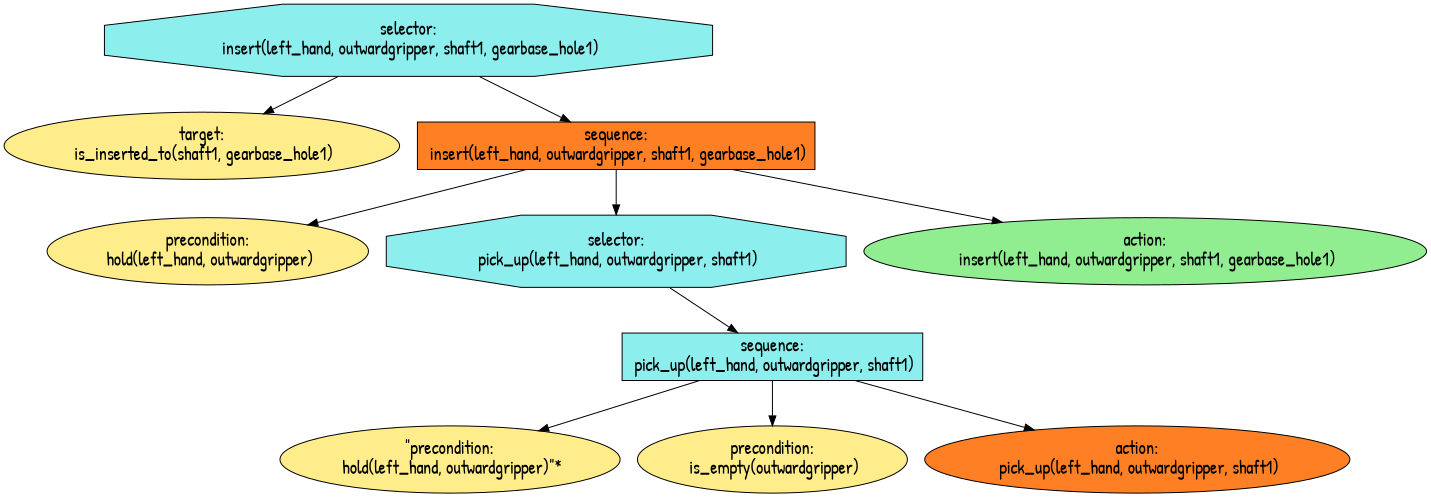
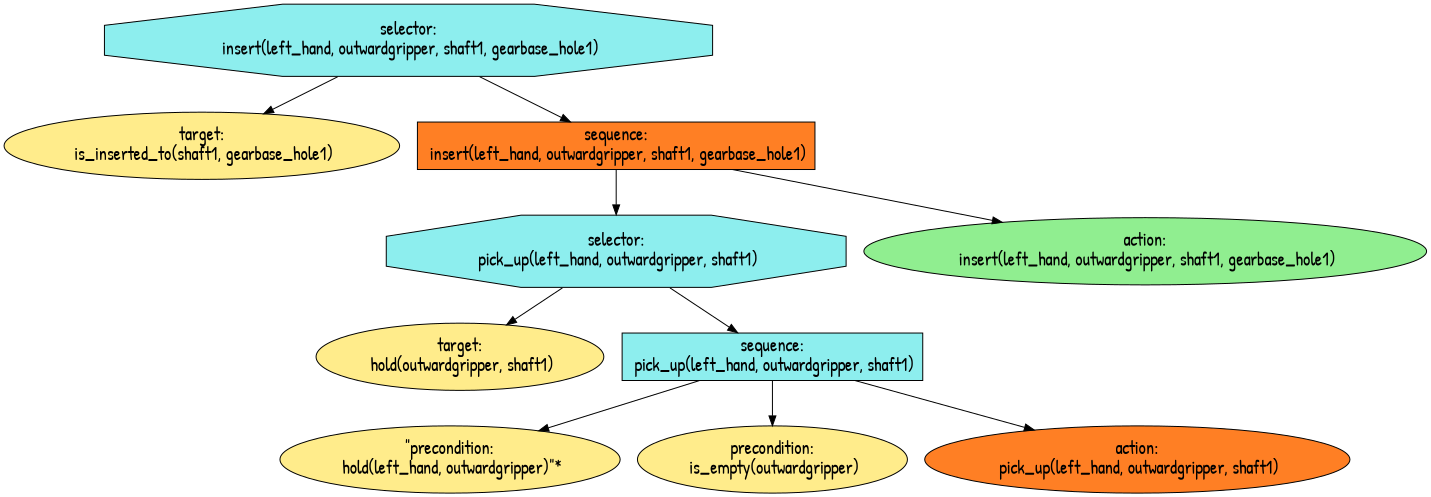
(208, 251) -> none
none -> (460, 357)
